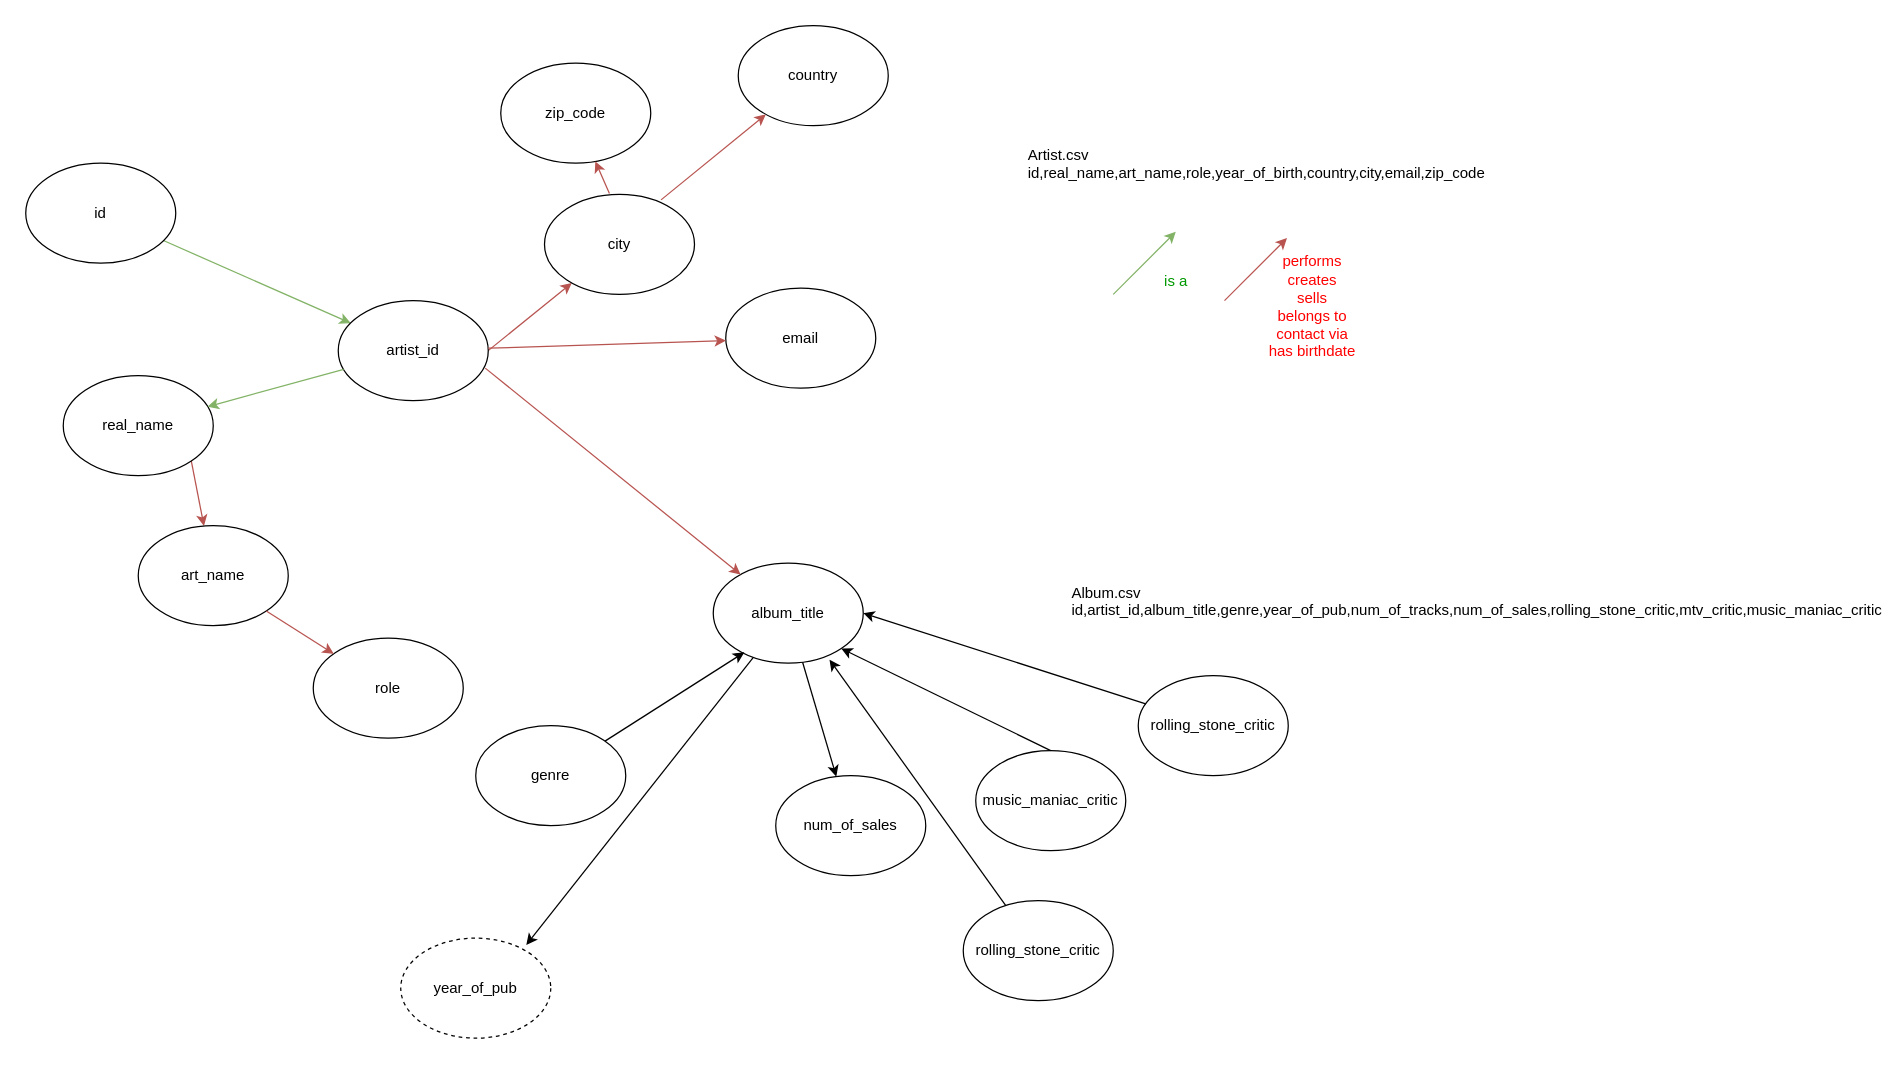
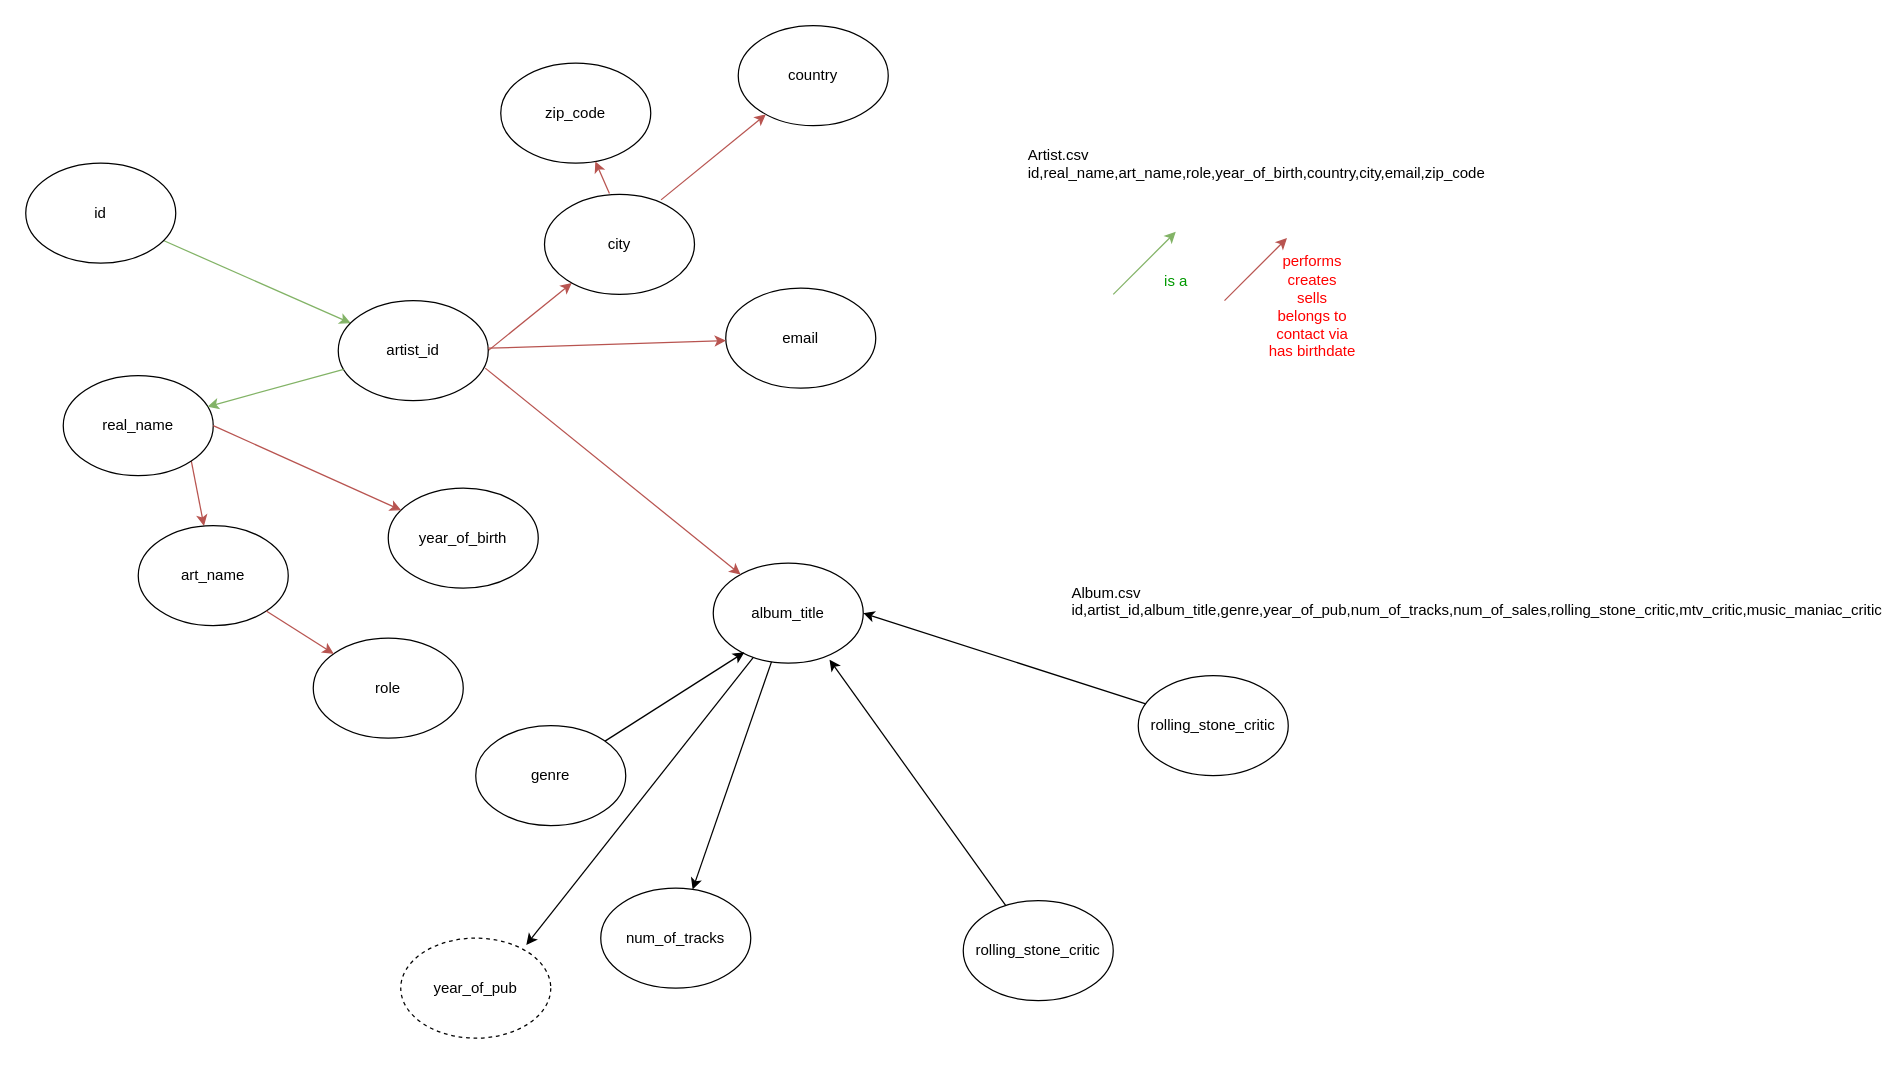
none -> (303, 466)
none -> (463, 538)
(950, 702) -> none
(818, 715) -> none
none -> (733, 772)
(1051, 801) -> none
(851, 826) -> none
none -> (676, 938)
